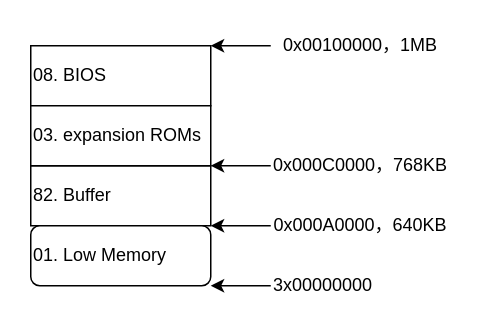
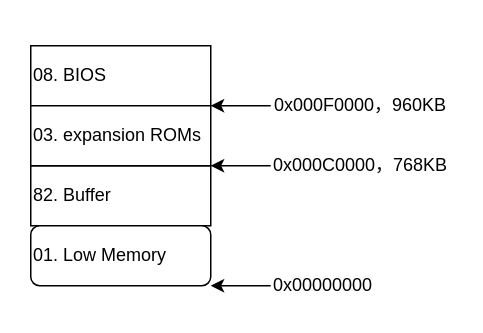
(246, 46) -> none
(361, 46) -> none
none -> (246, 106)
none -> (361, 106)
(246, 226) -> none
(361, 226) -> none
(323, 286) -> (323, 286)
